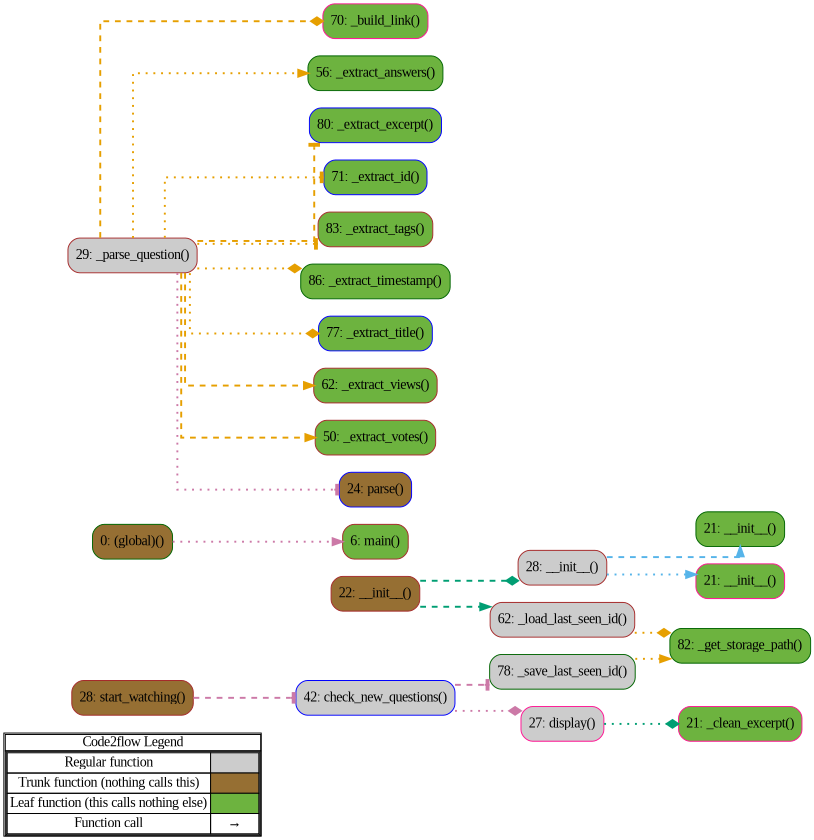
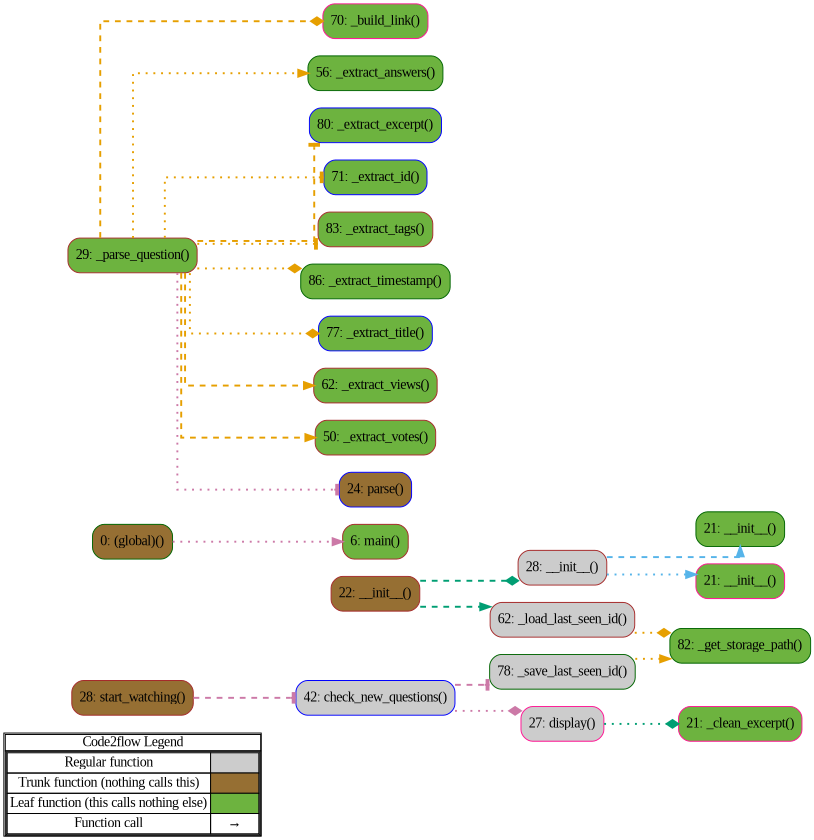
(133, 255) -> (133, 255)
